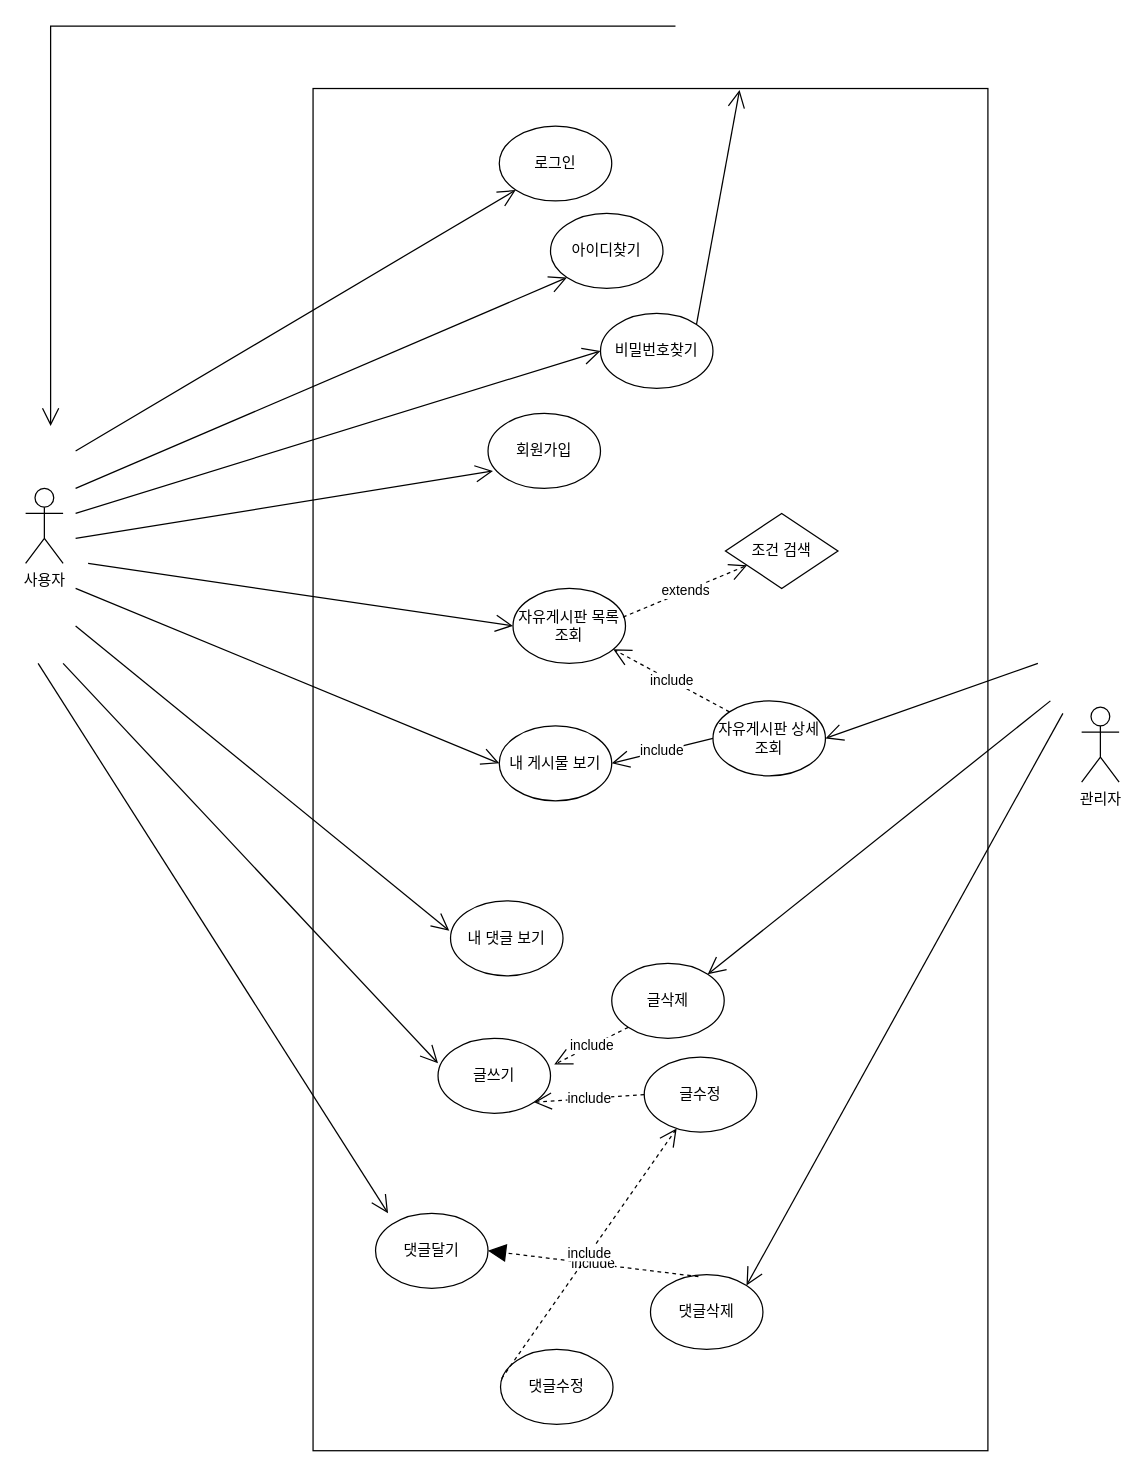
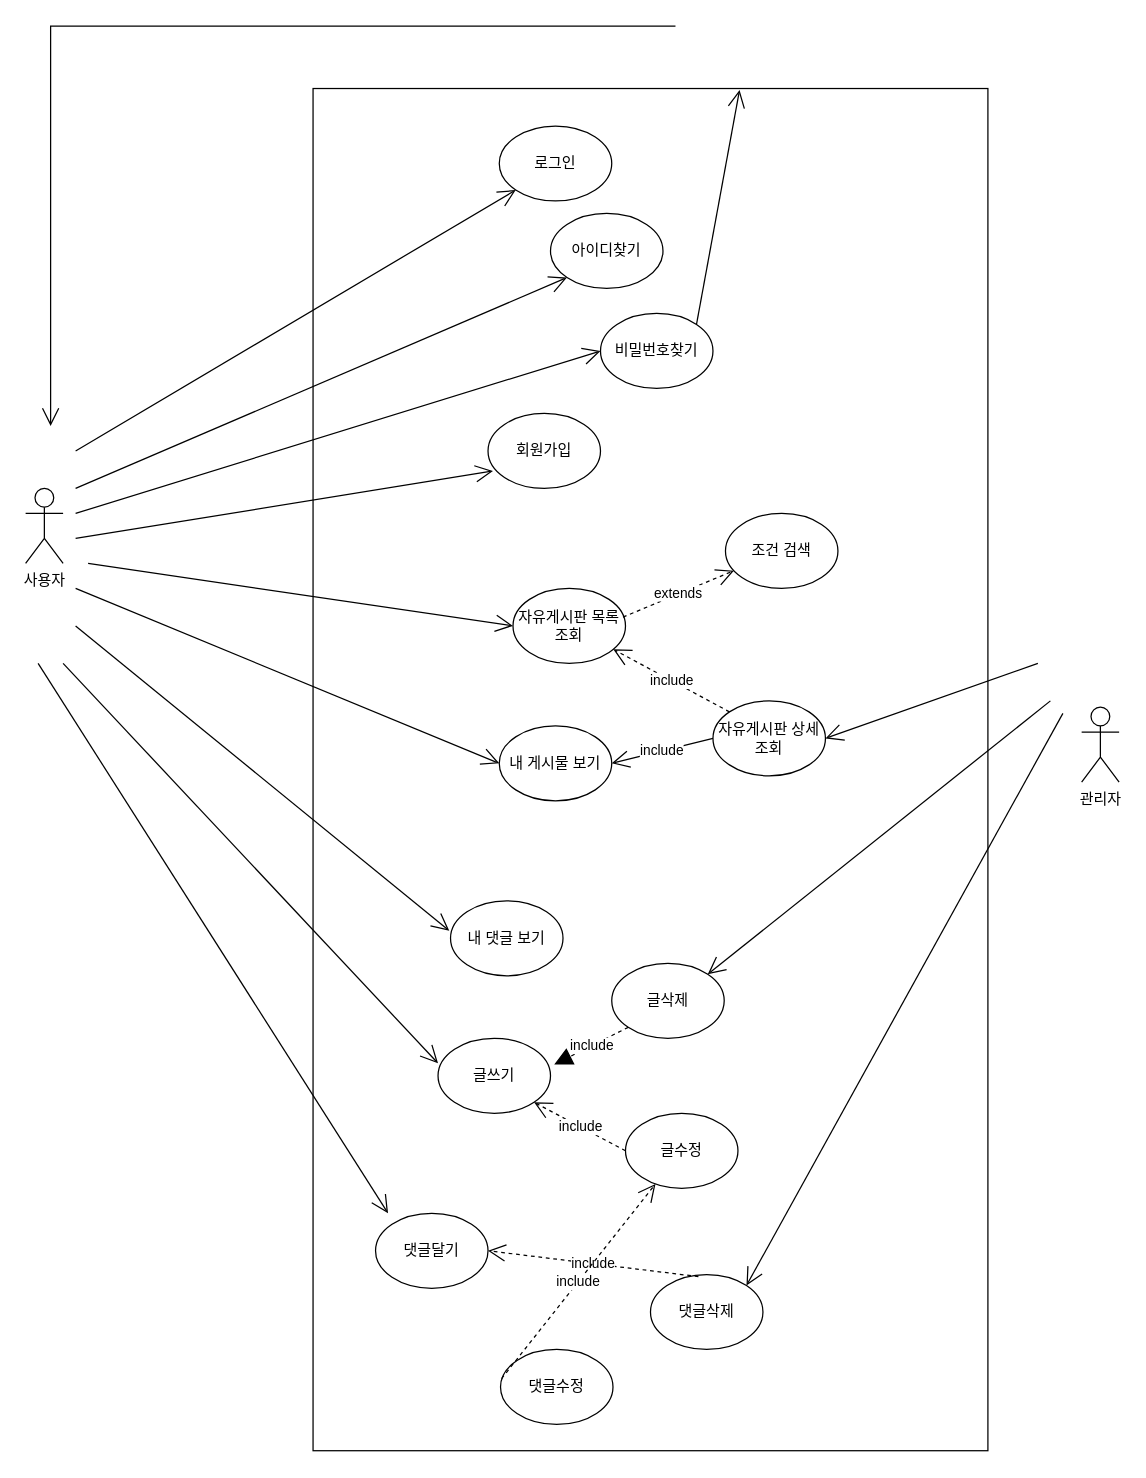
(782, 551) -> (782, 551)
(565, 1059) -> (571, 1056)
(701, 1094) -> (682, 1151)
(507, 1253) -> (499, 1252)
